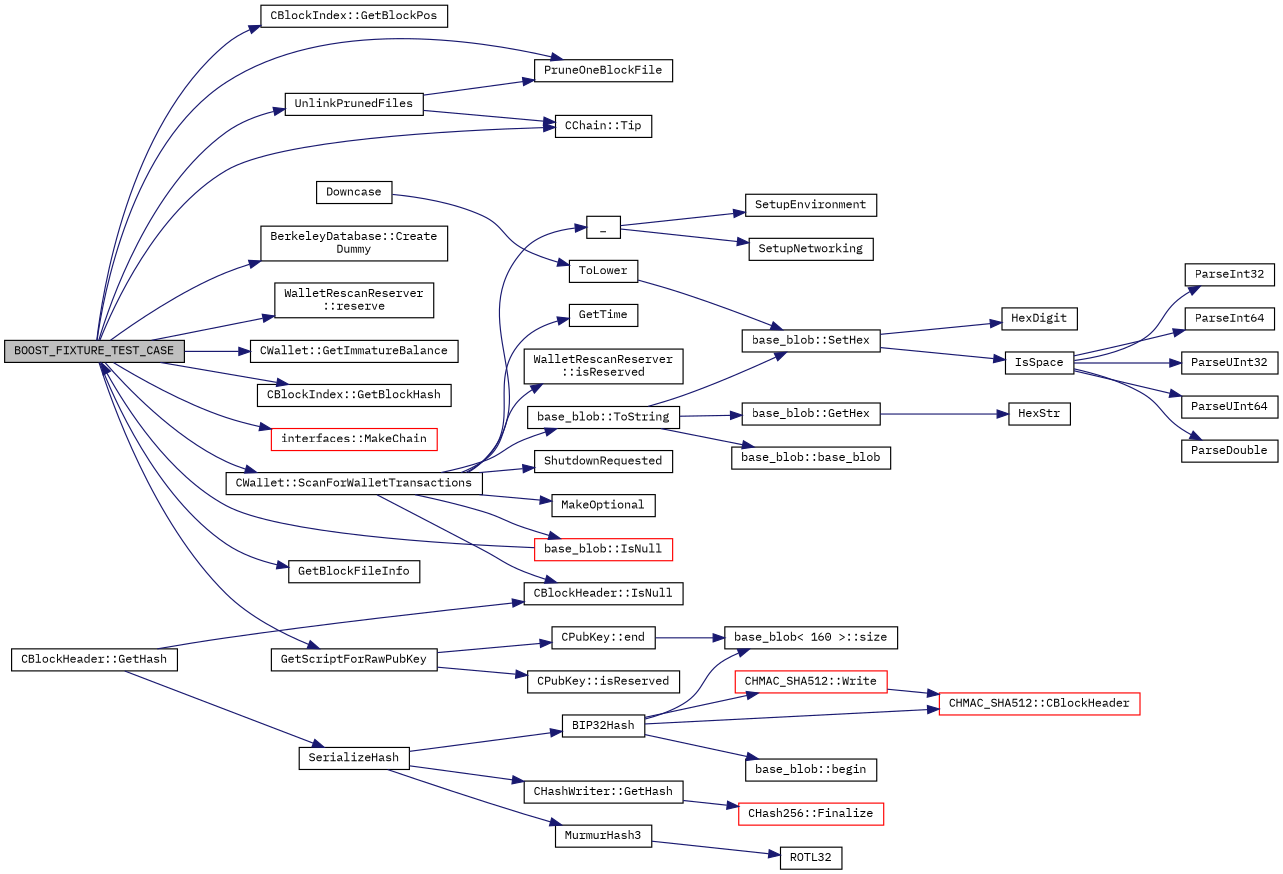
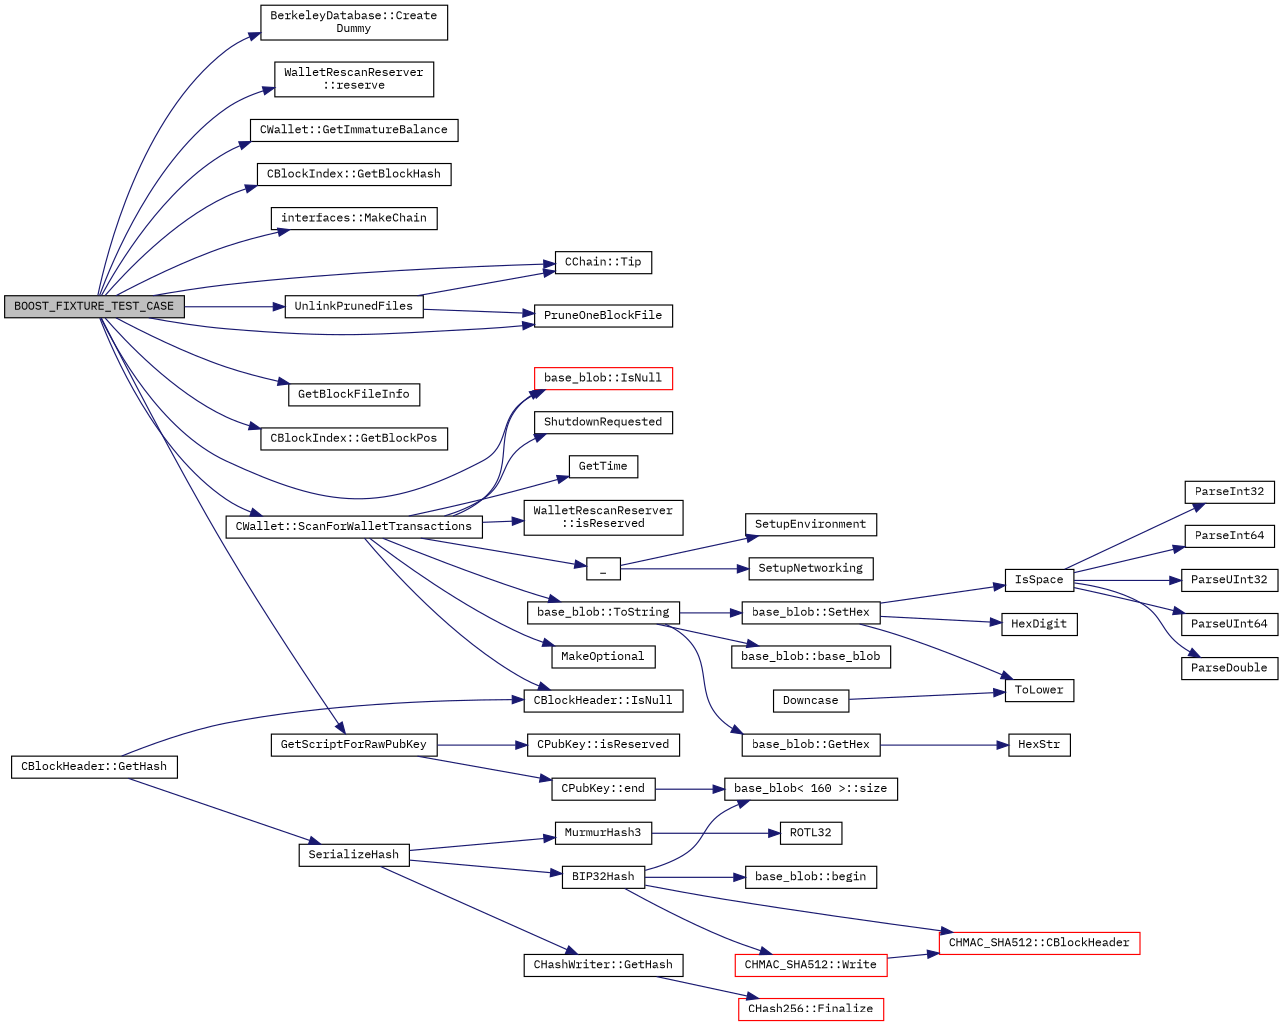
(706, 301) -> (932, 647)
(354, 440) -> (354, 219)
(289, 525) -> (302, 490)
